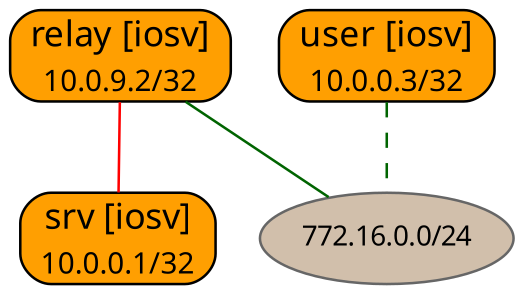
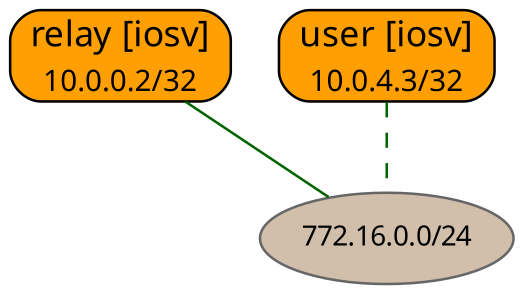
(120, 71) -> (120, 71)
(387, 71) -> (387, 71)
(118, 238) -> none
